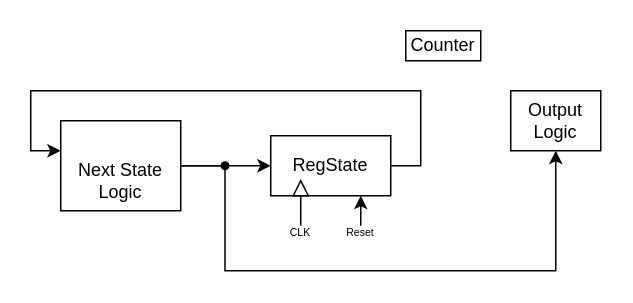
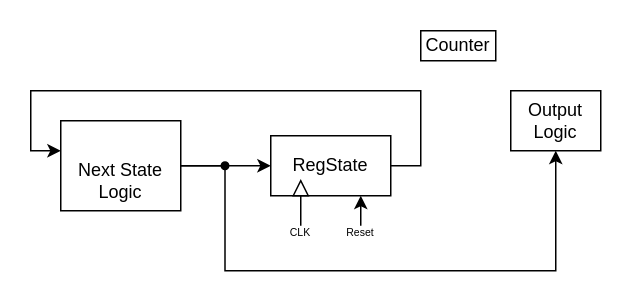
(443, 46) -> (458, 46)
